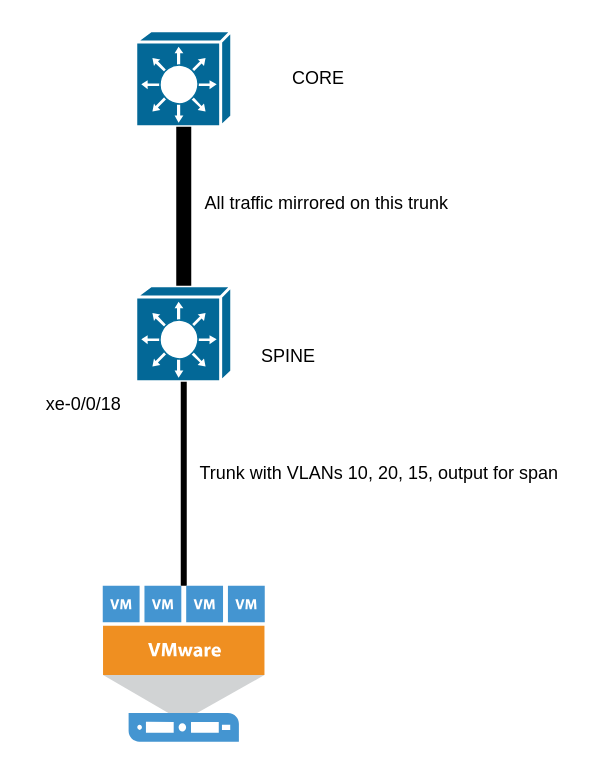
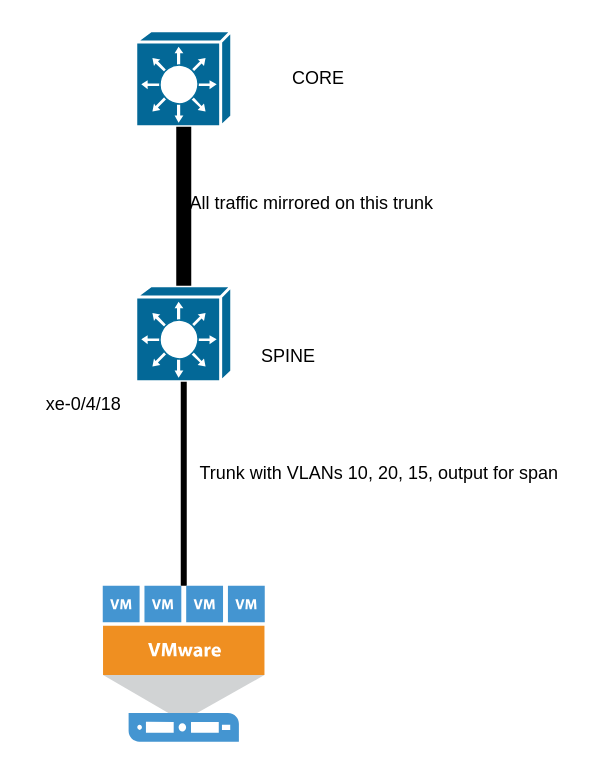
(326, 203) -> (311, 203)
(84, 404) -> (84, 404)
